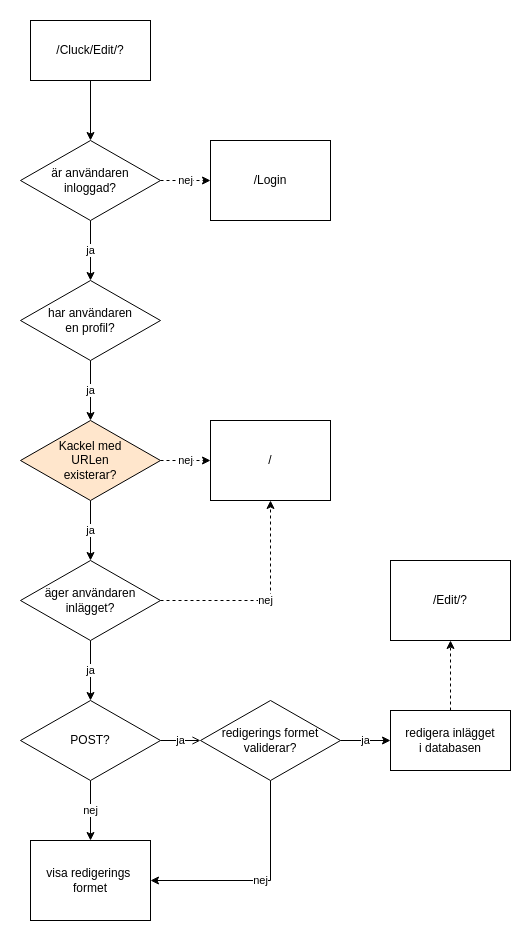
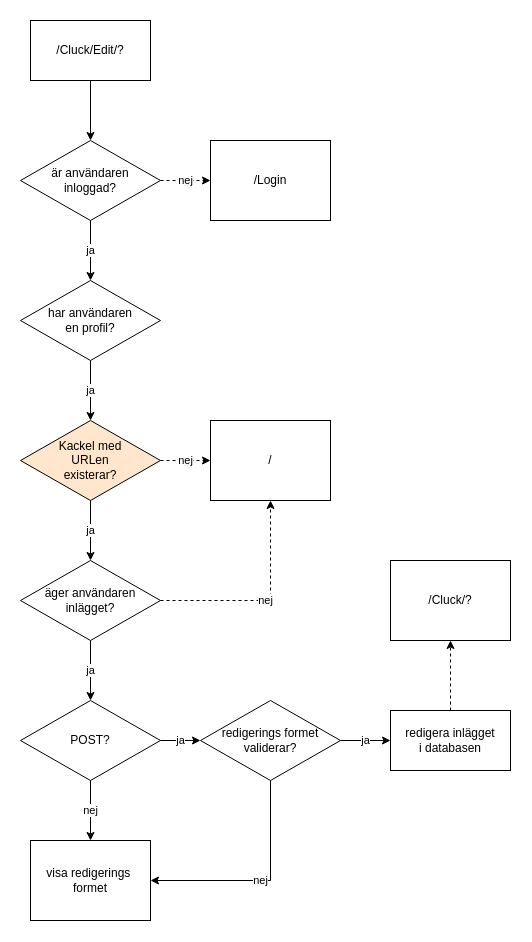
(451, 601) -> (451, 601)
(194, 741) -> (192, 741)
